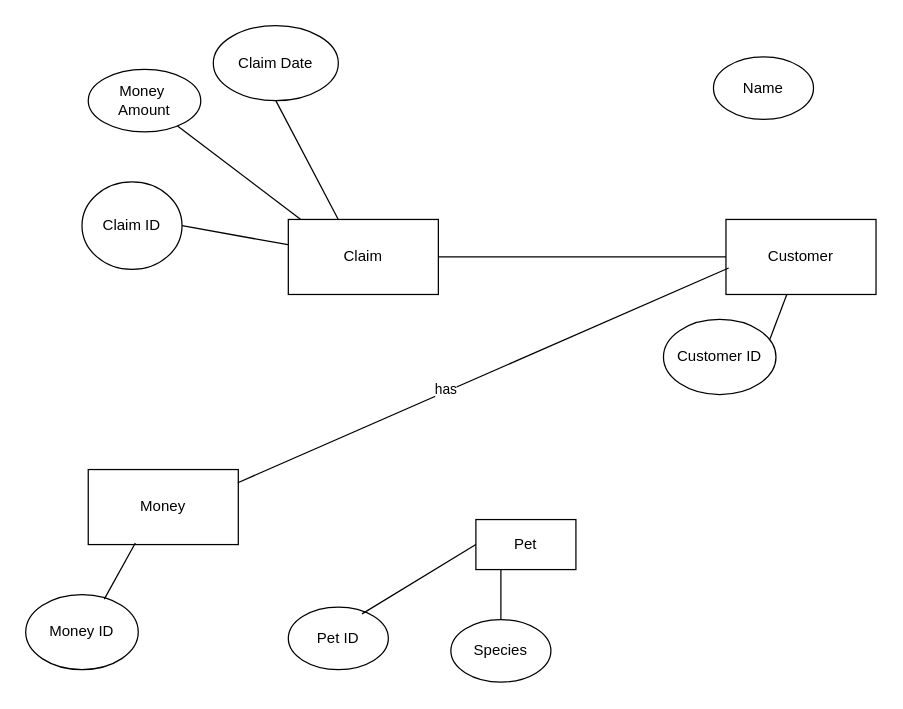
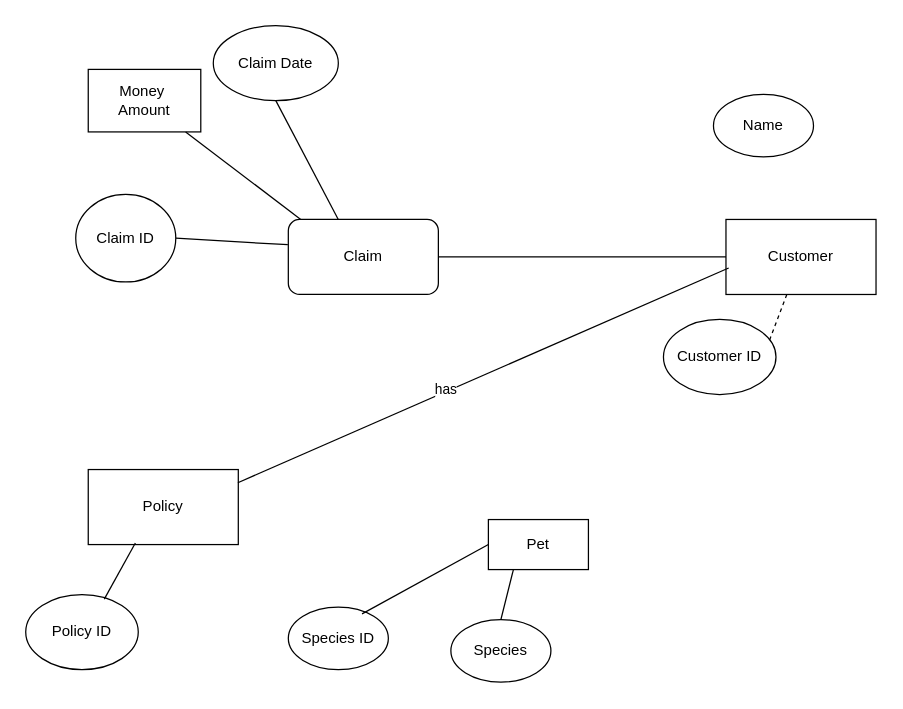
(763, 88) -> (763, 126)
(144, 101) -> (144, 101)
(132, 226) -> (126, 238)
(363, 257) -> (363, 257)
(778, 317) -> (778, 317)
(163, 507) -> (163, 507)
(526, 544) -> (538, 544)
(82, 632) -> (82, 632)
(338, 638) -> (338, 638)
